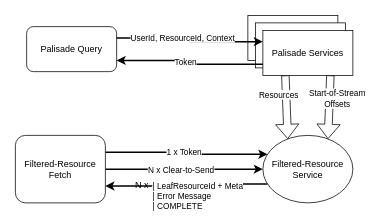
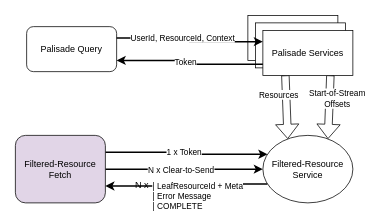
(60, 169) -> (60, 169)
